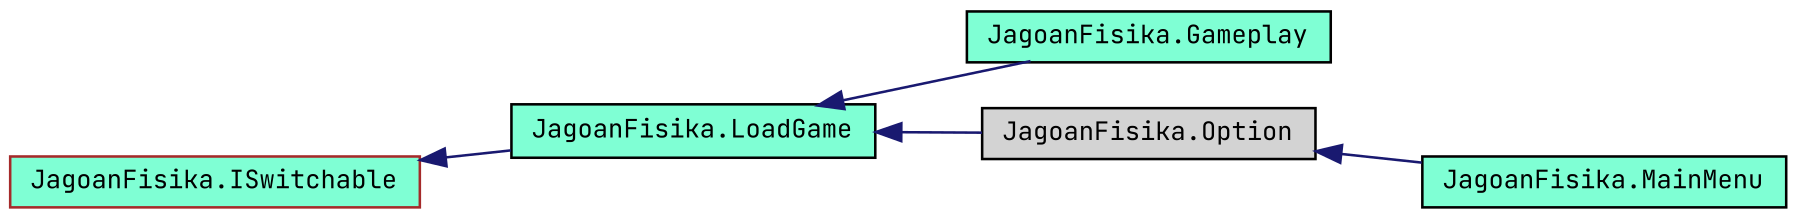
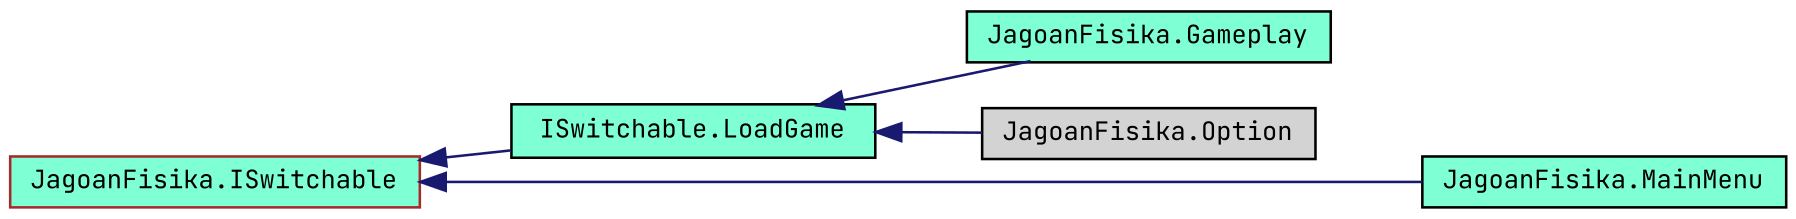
(693, 131) -> (693, 131)
(1381, 158) -> (934, 182)
